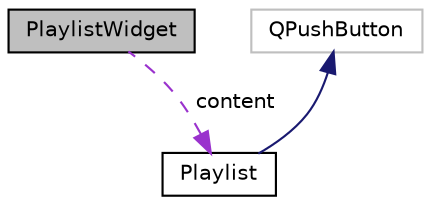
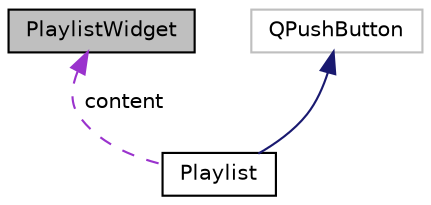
(170, 88) -> (97, 134)
